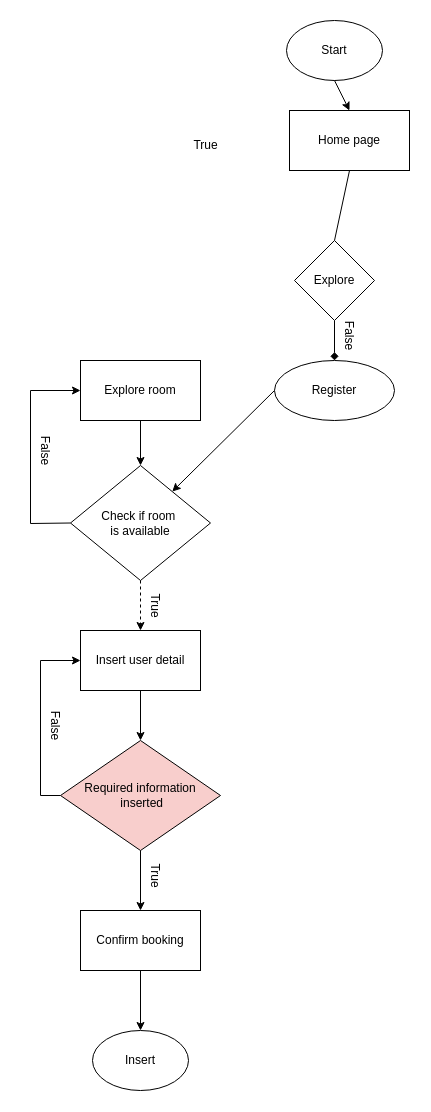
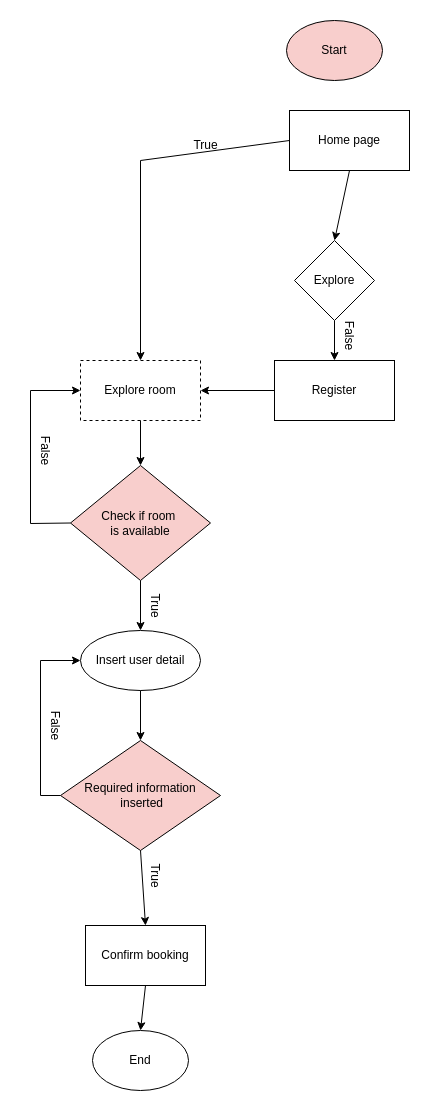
(335, 51) -> (335, 51)
(340, 92) -> none
none -> (141, 182)
(336, 236) -> (336, 232)
(335, 352) -> (335, 352)
(141, 391) -> (141, 391)
(335, 391) -> (335, 391)
(226, 438) -> (241, 391)
(141, 523) -> (141, 523)
(141, 603) -> (141, 603)
(141, 661) -> (141, 661)
(141, 941) -> (146, 956)
(141, 1061) -> (141, 1061)
